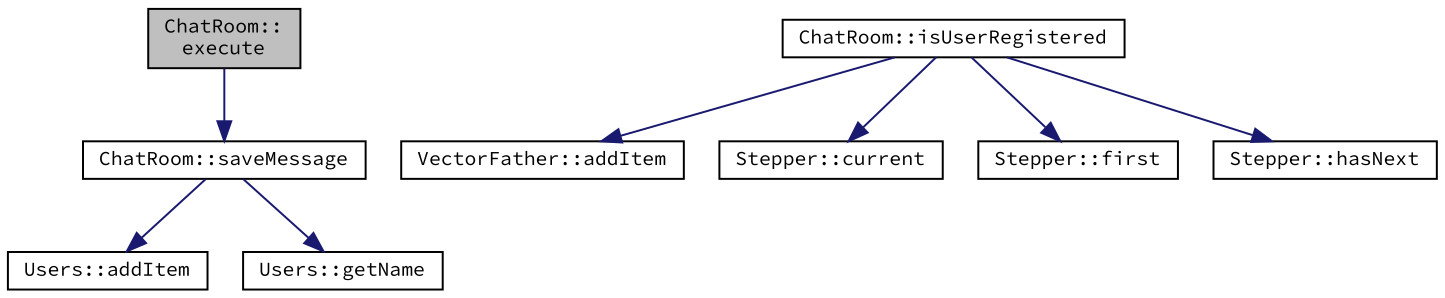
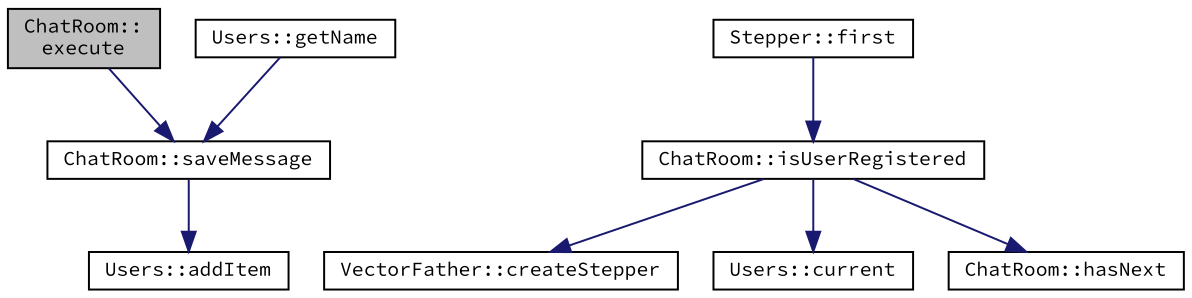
(1008, 92) -> (813, 89)
(543, 160) -> (501, 271)
(831, 160) -> (813, 271)
(1325, 160) -> (1066, 271)
(276, 209) -> (249, 92)
